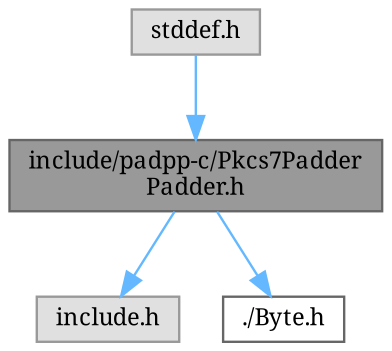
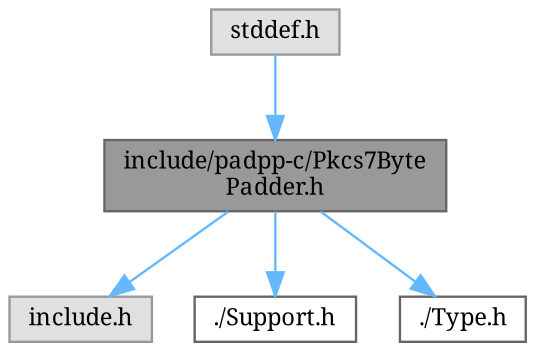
(196, 176) -> (275, 176)
(284, 319) -> (275, 319)
none -> (463, 319)
